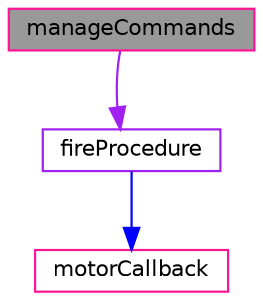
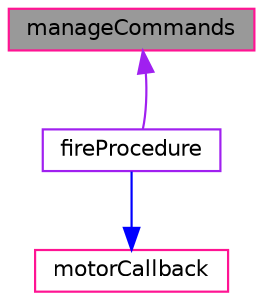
(117, 79) -> (146, 101)
